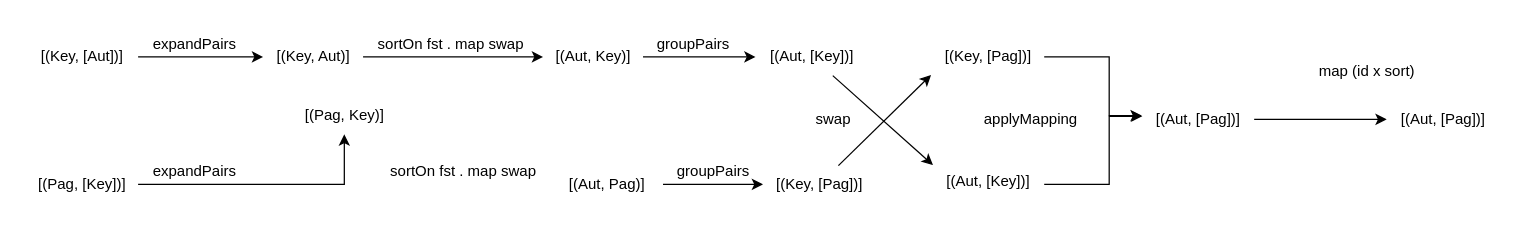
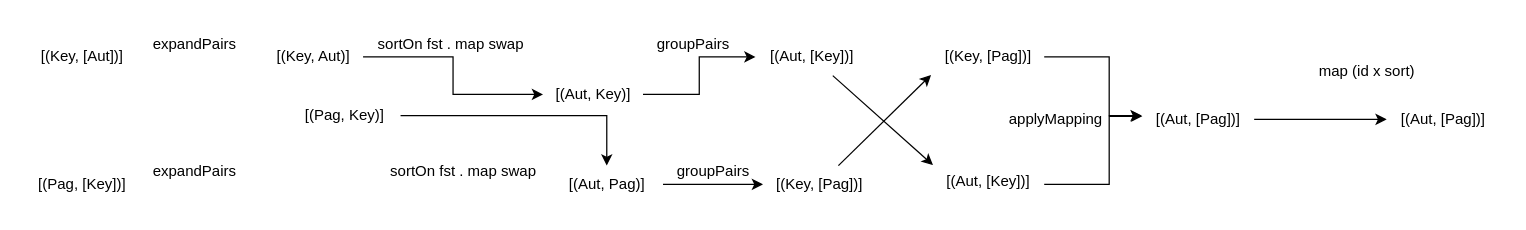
(196, 57) -> none
(593, 57) -> (593, 94)
none -> (525, 116)
(833, 119) -> none
(1031, 119) -> (1056, 119)
(262, 184) -> none
